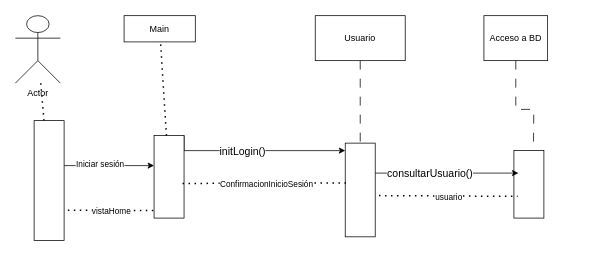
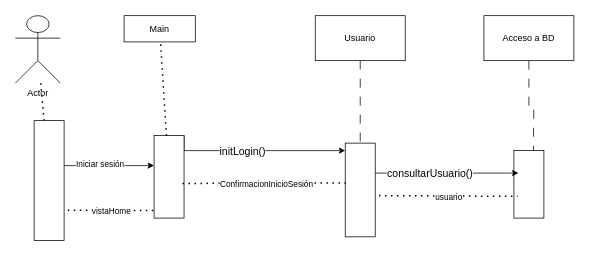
(516, 38) -> (529, 38)
